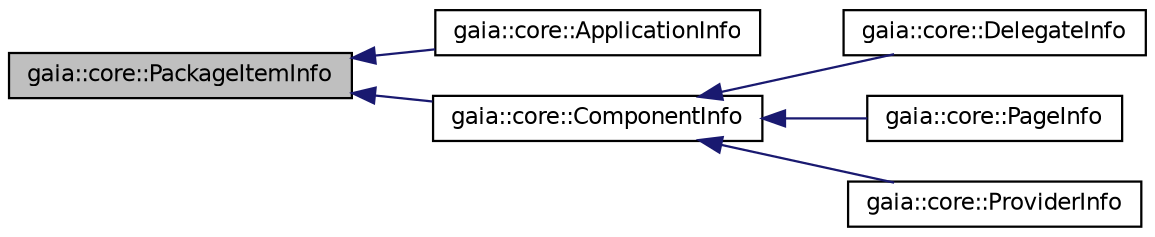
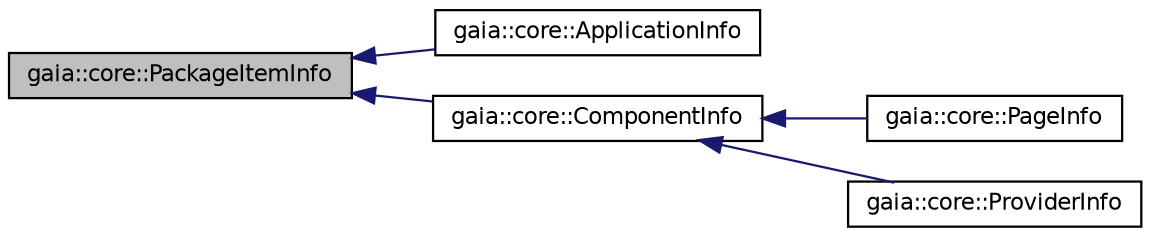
(995, 33) -> none
